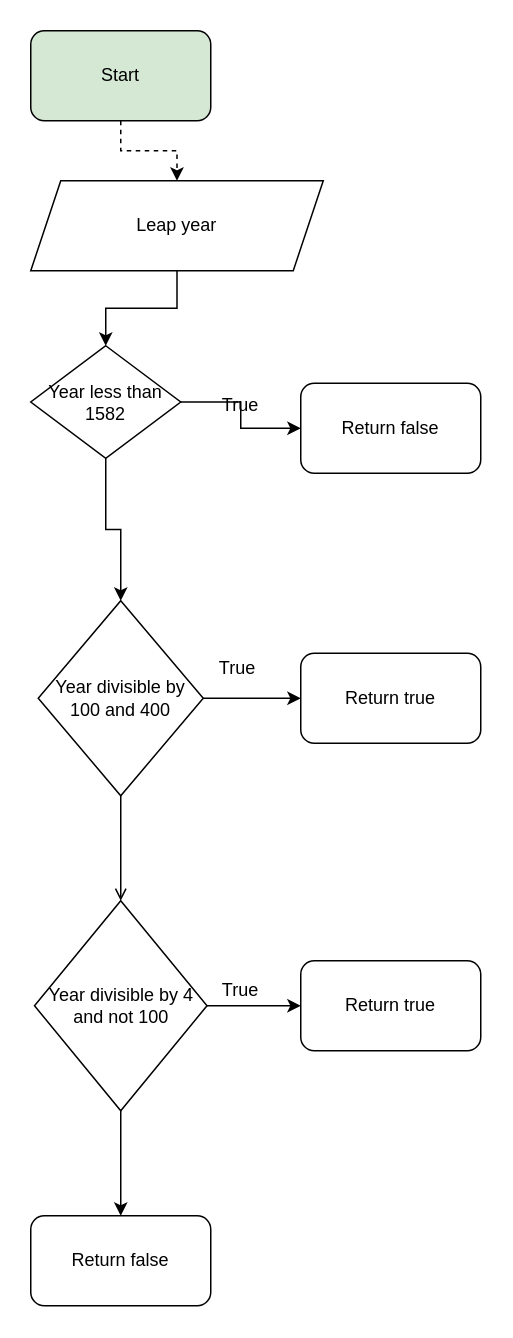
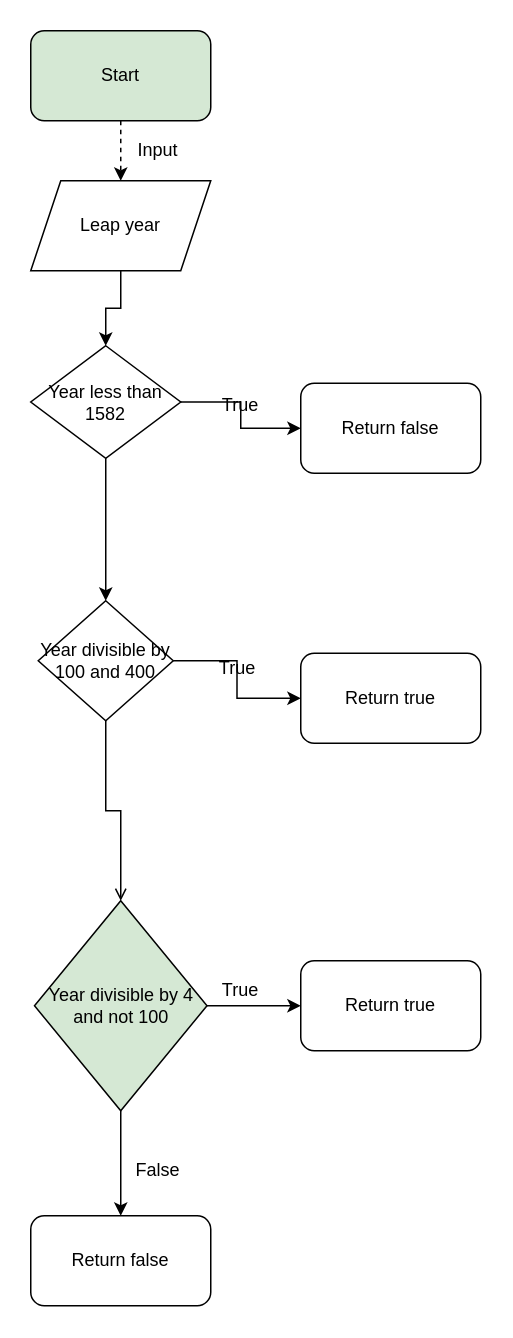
none -> (158, 151)
(177, 226) -> (121, 226)
(121, 698) -> (106, 661)
(121, 1006) -> (121, 1006)
none -> (158, 1171)
